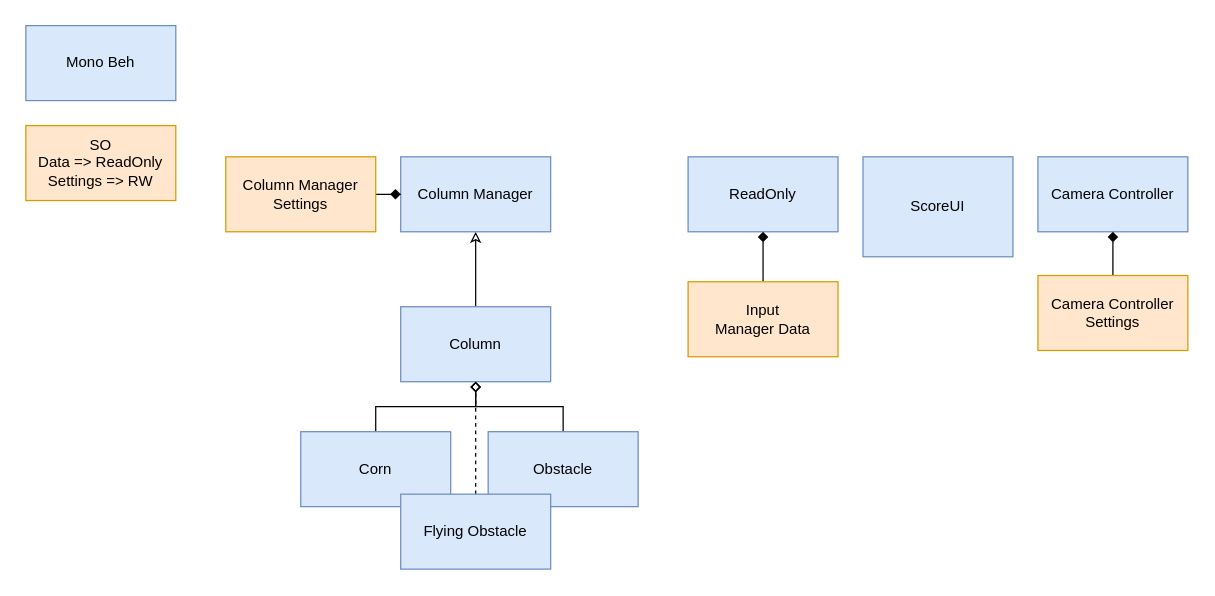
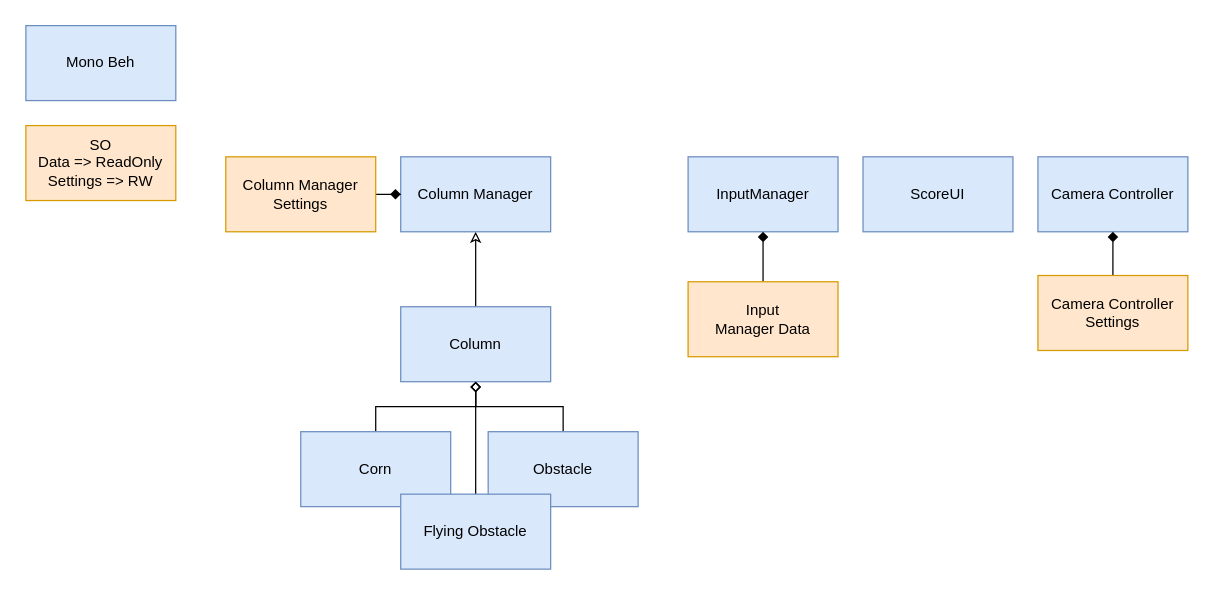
(763, 194) -> (763, 194)
(938, 207) -> (938, 194)
(476, 450) -> (476, 450)
